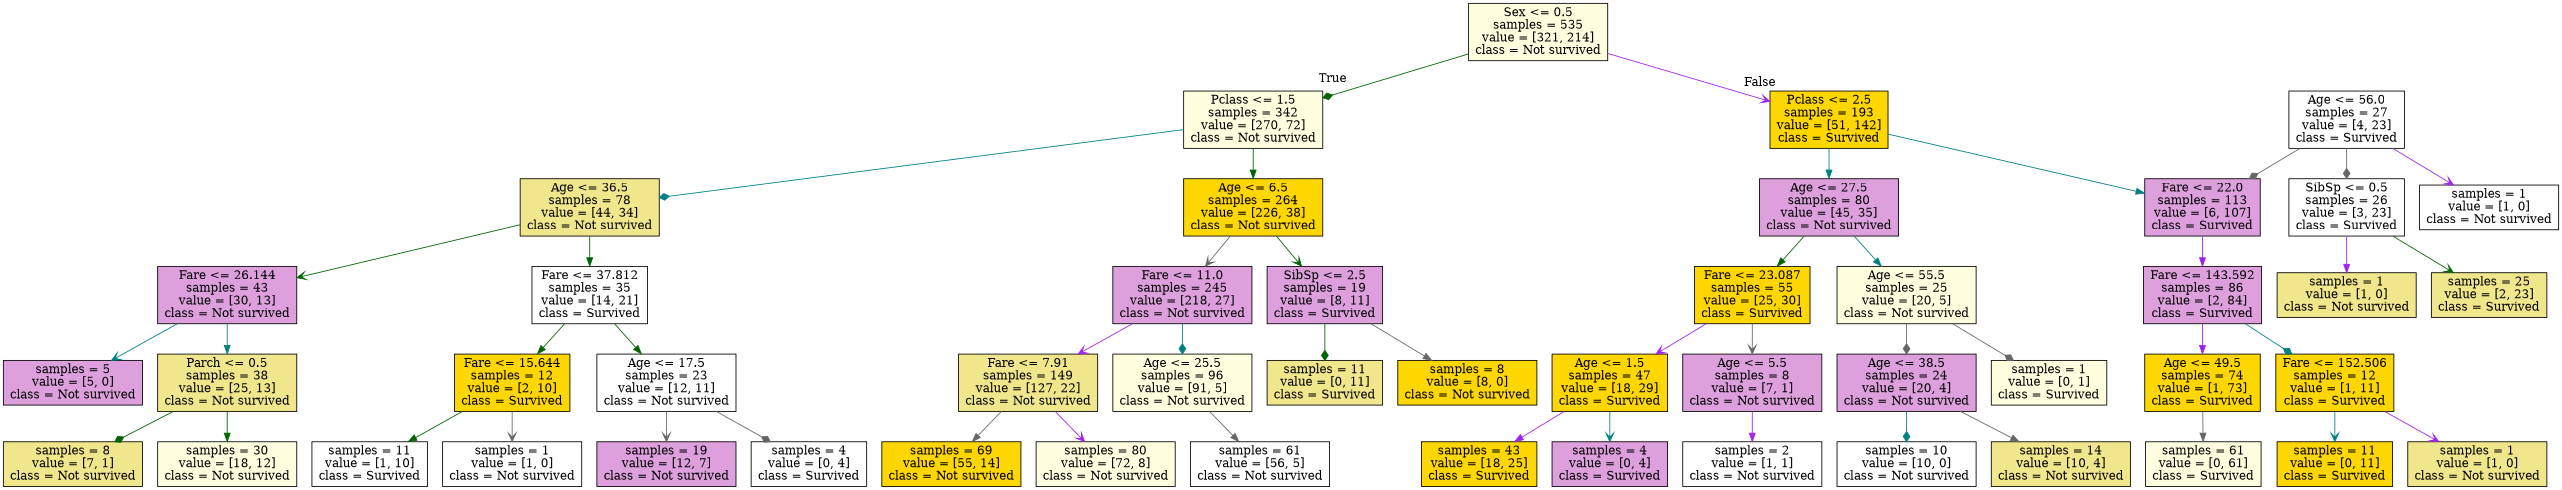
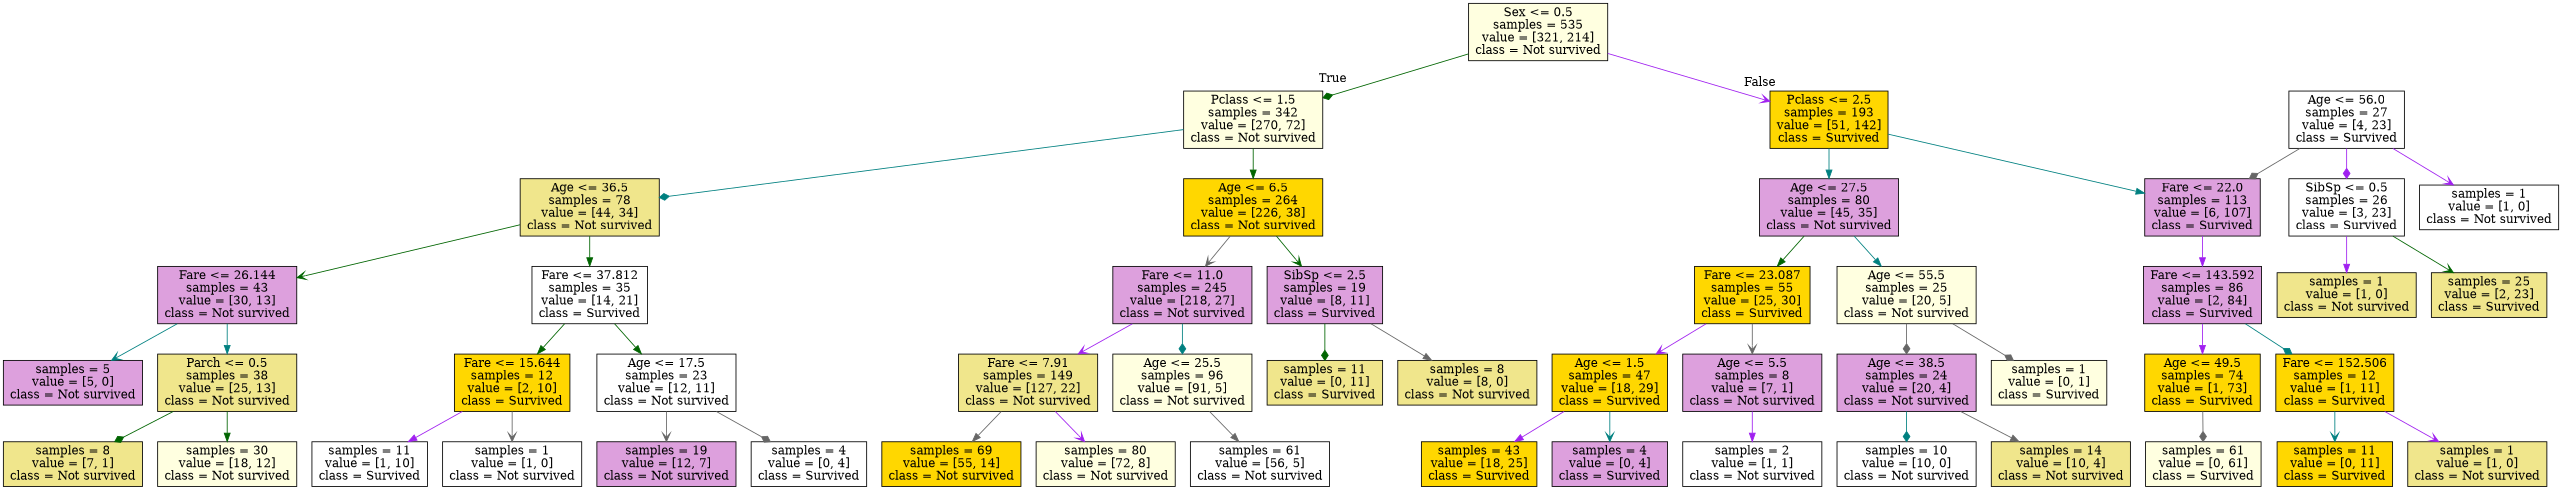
(2347, 158) -> (2347, 158)
(1467, 383) -> (1467, 383)
(2203, 422) -> (2203, 421)
(439, 424) -> (439, 424)
